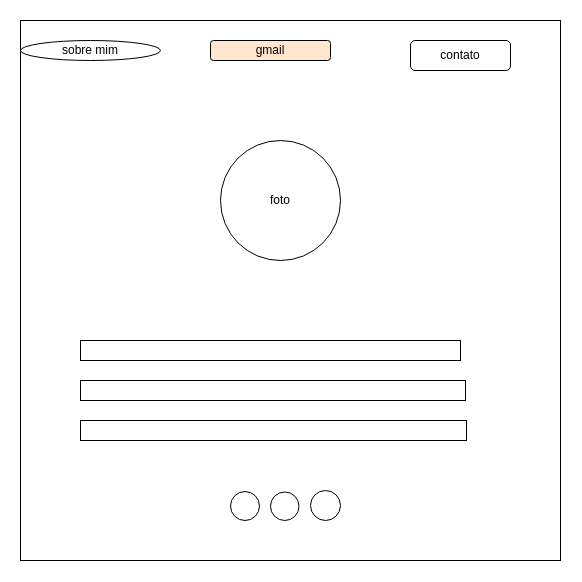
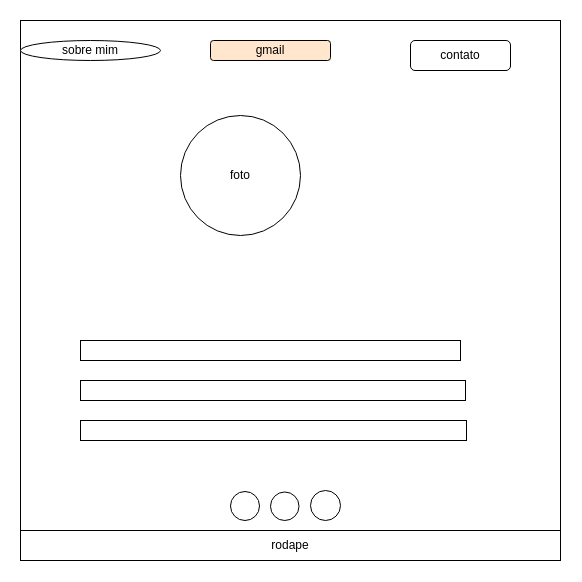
(281, 201) -> (241, 176)
none -> (291, 546)
